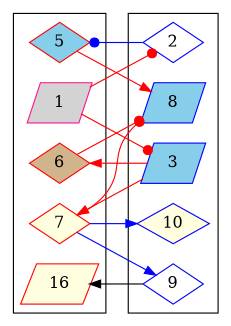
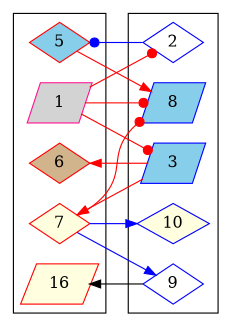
(99, 143) -> (113, 103)
